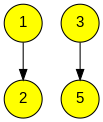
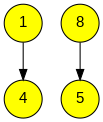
(80, 23) -> (80, 23)
(23, 99) -> (23, 99)
